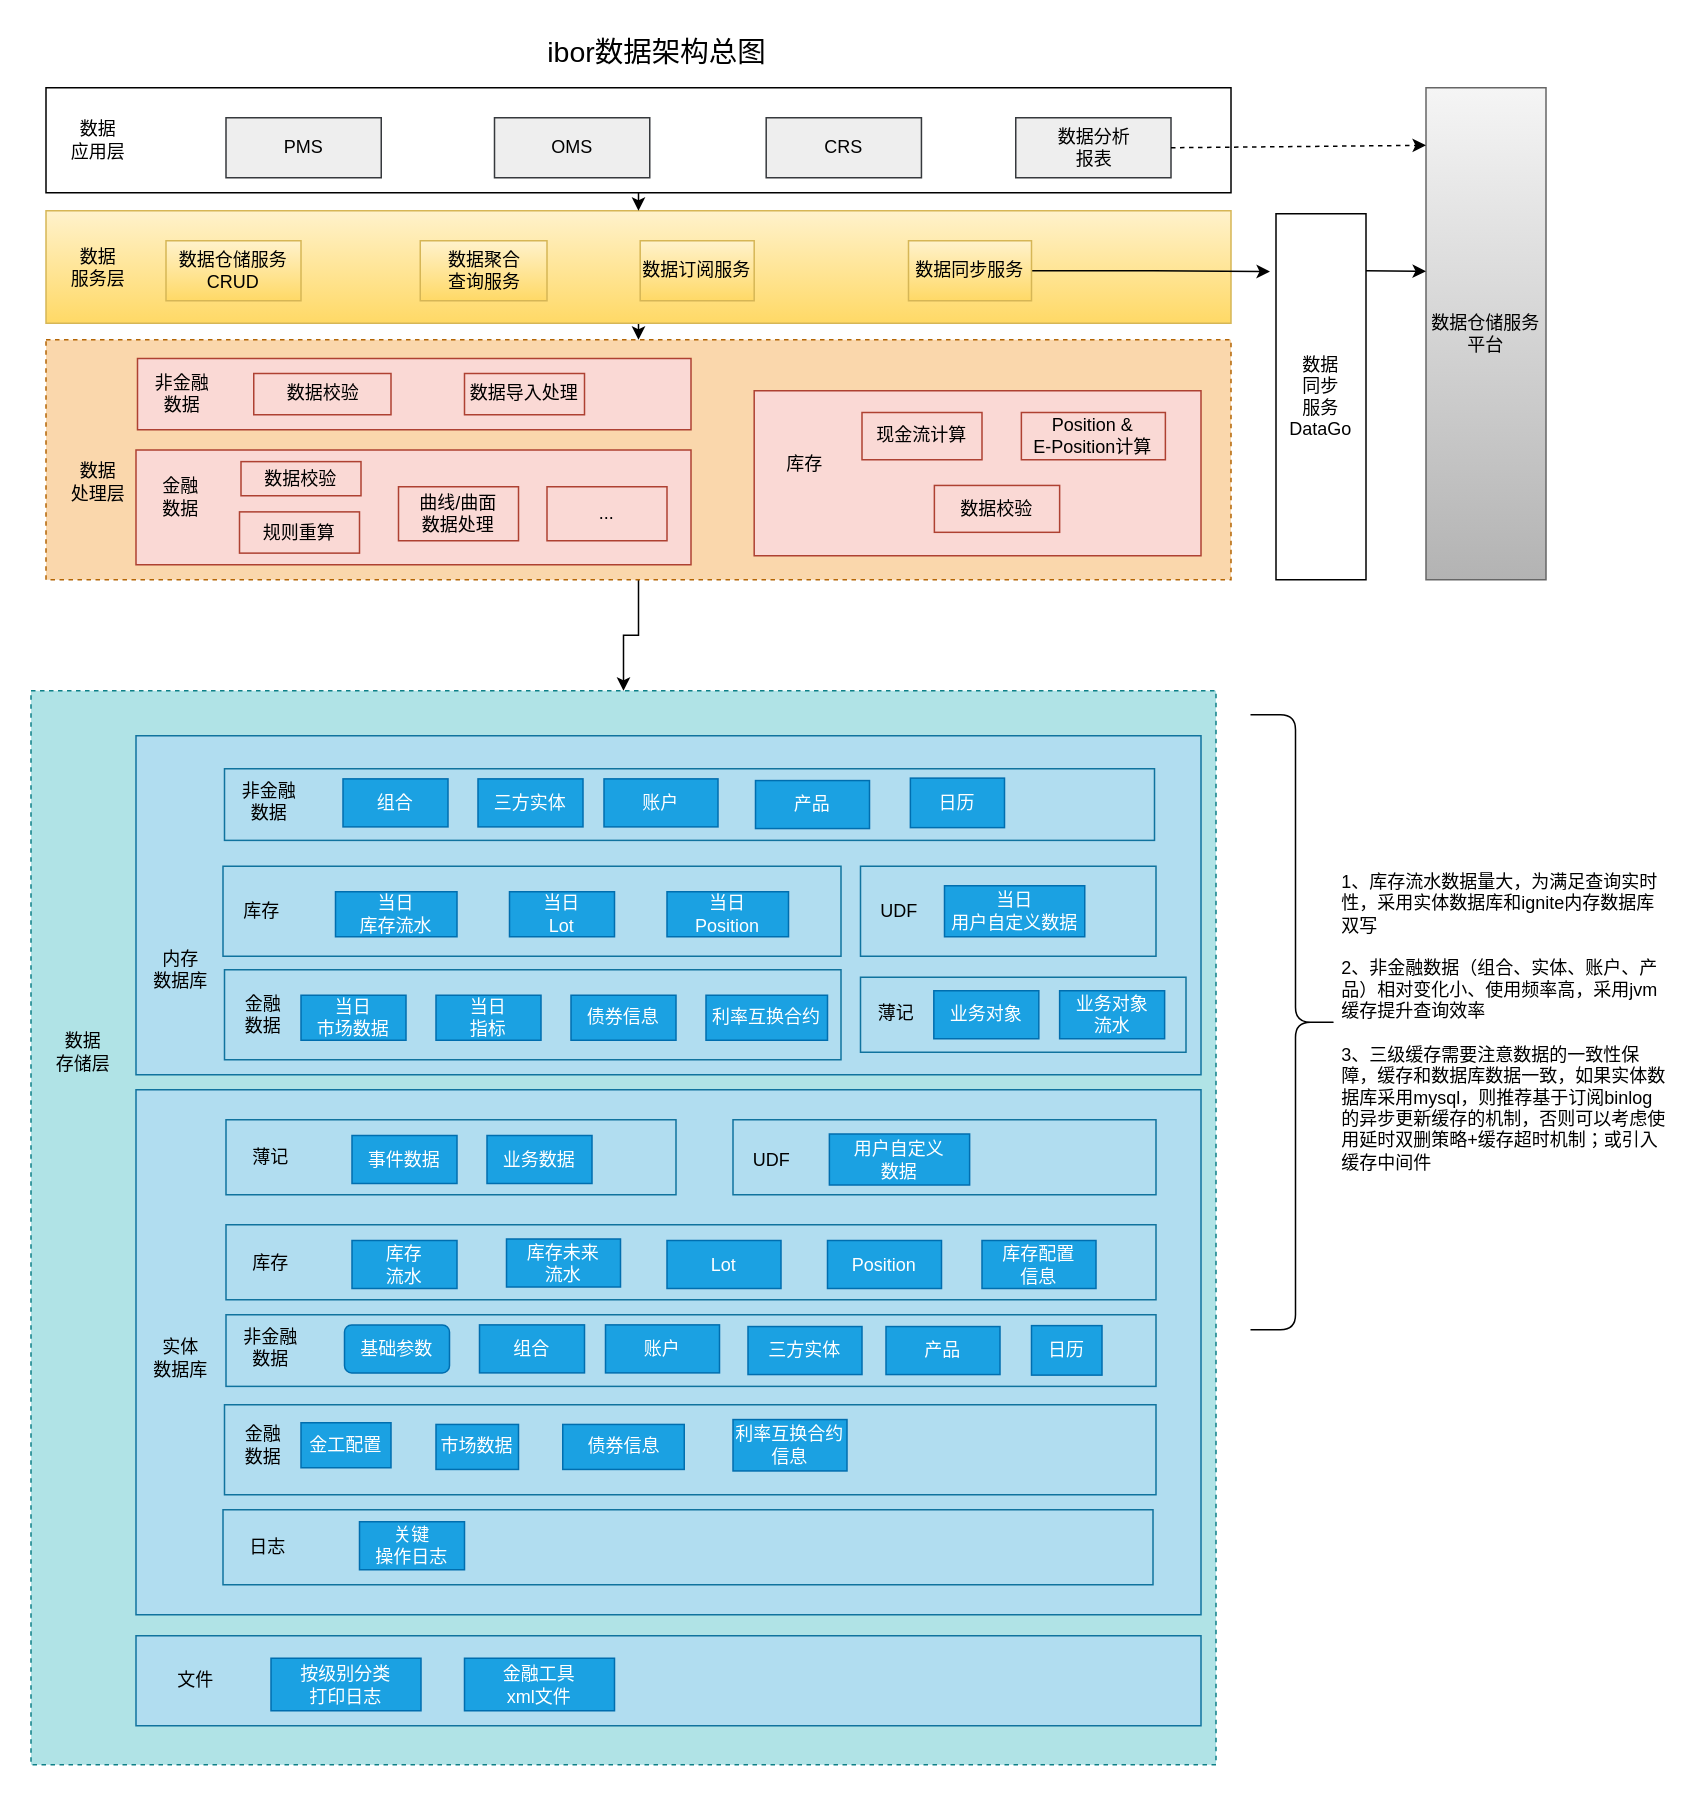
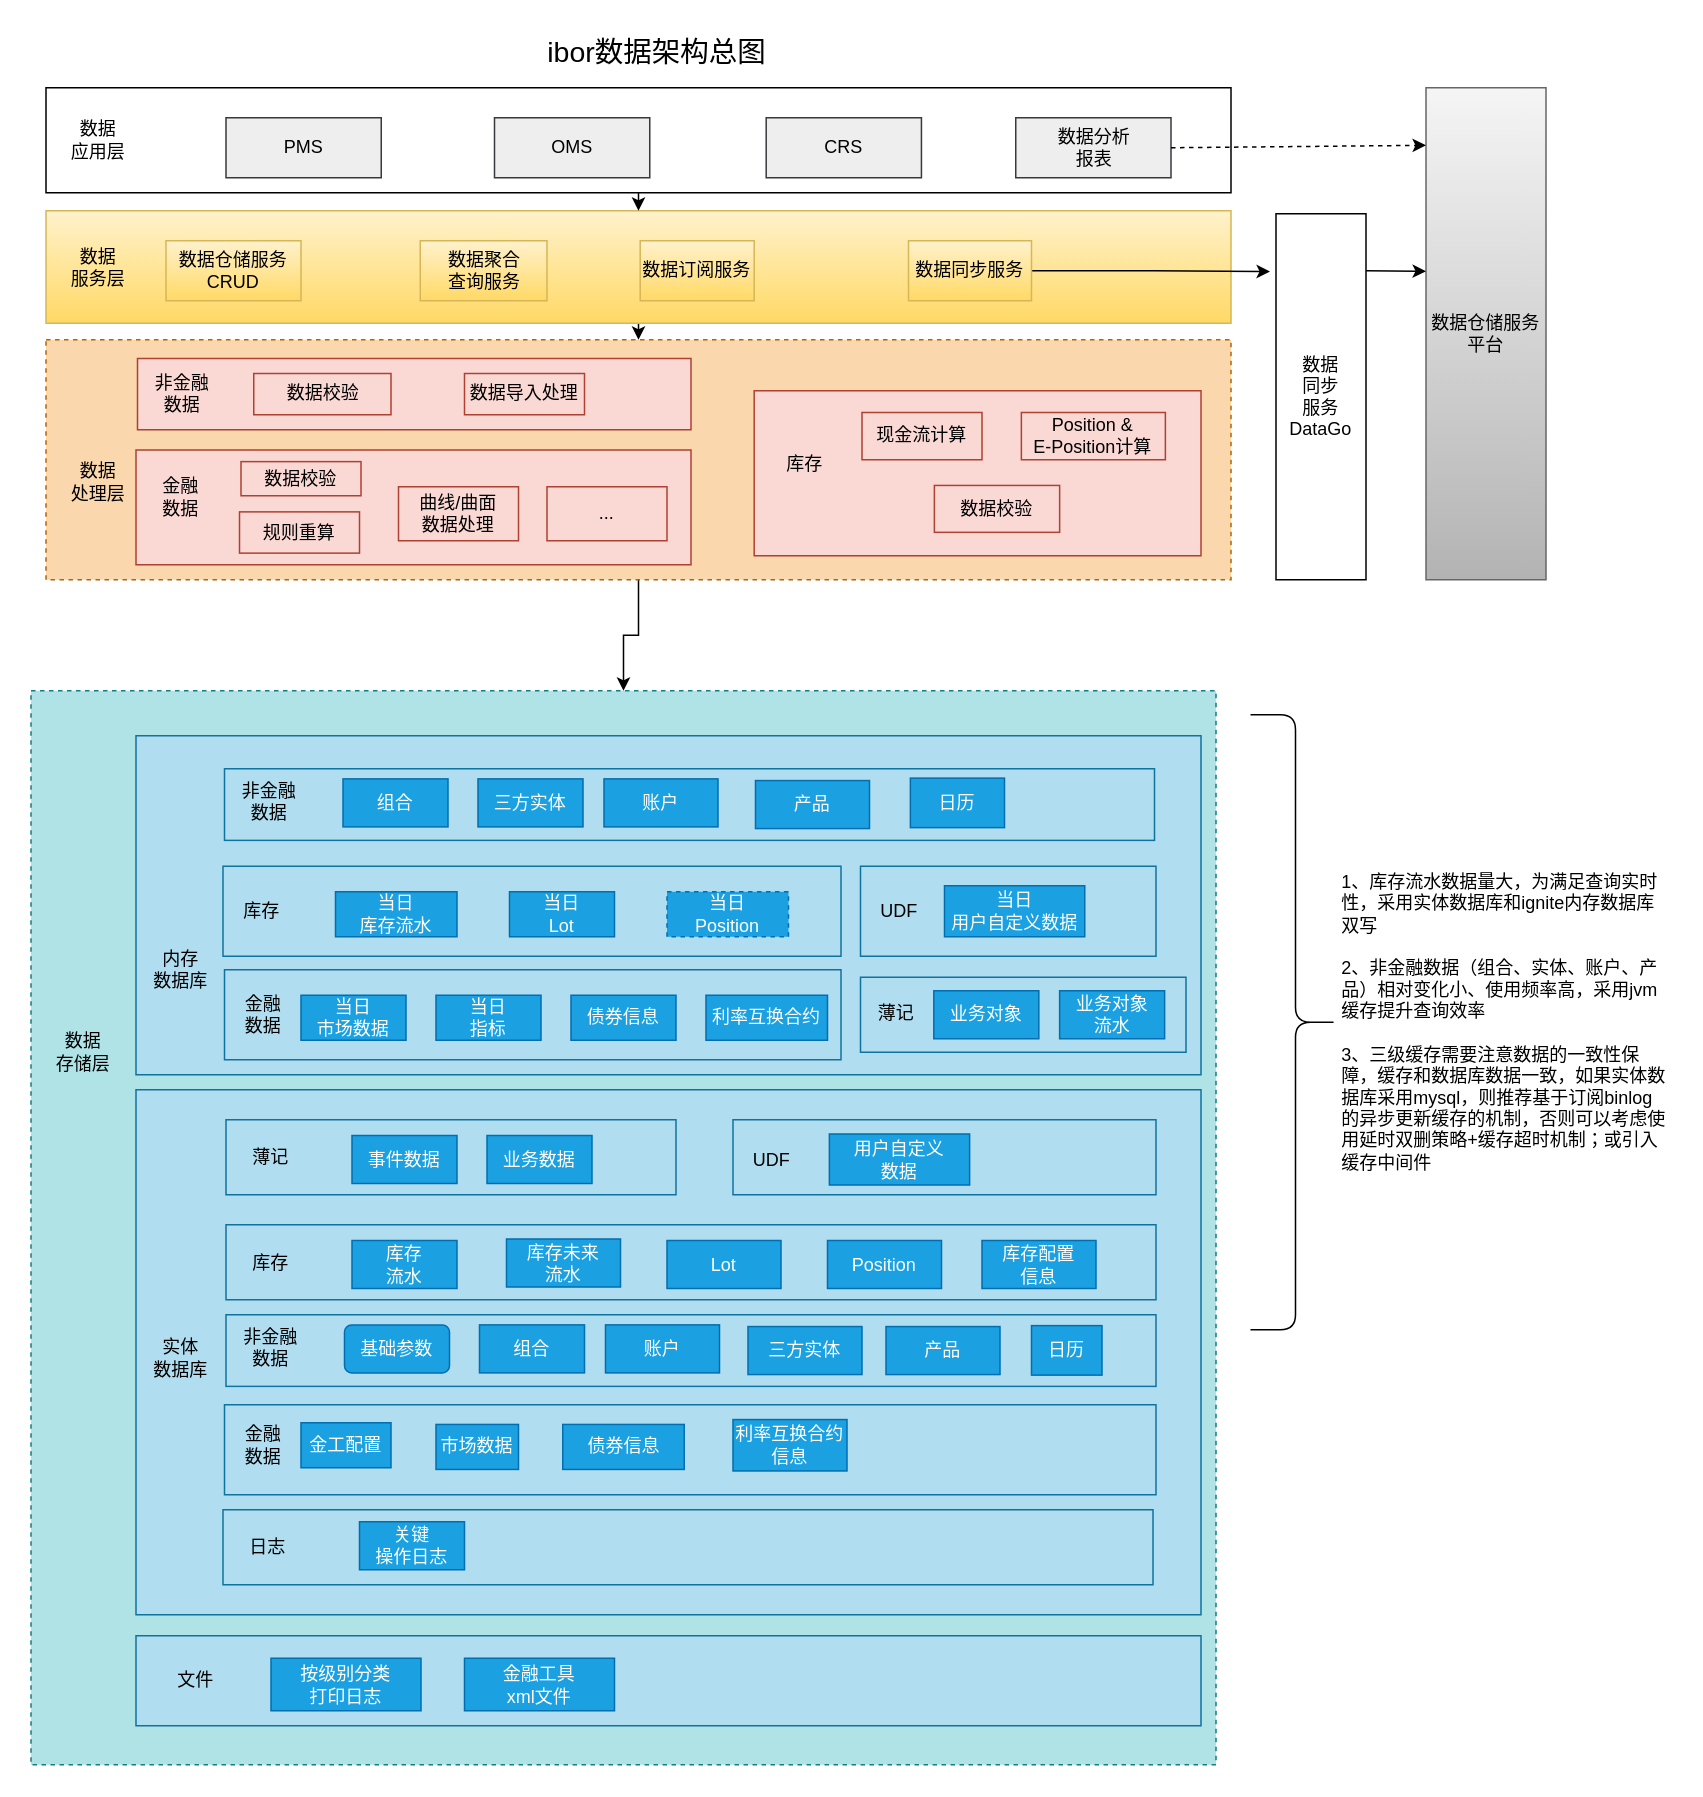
(728, 914) -> (728, 914)
